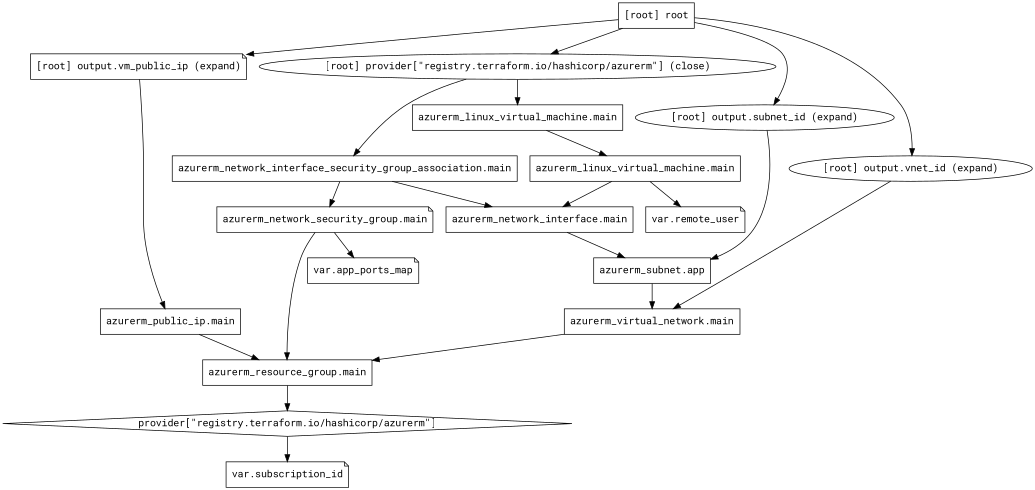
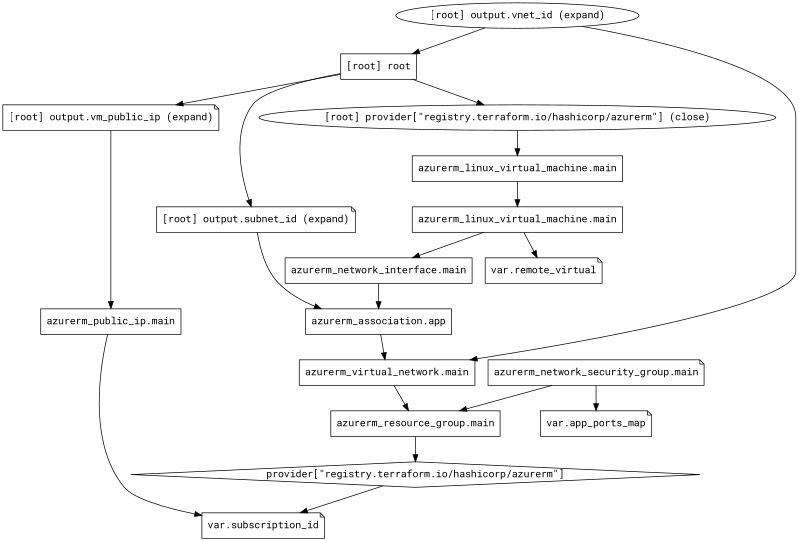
(828, 49) -> (452, 40)
(765, 118) -> (256, 220)
(345, 169) -> none
(695, 220) -> (544, 271)
(652, 271) -> (379, 322)
(226, 346) -> (106, 451)
